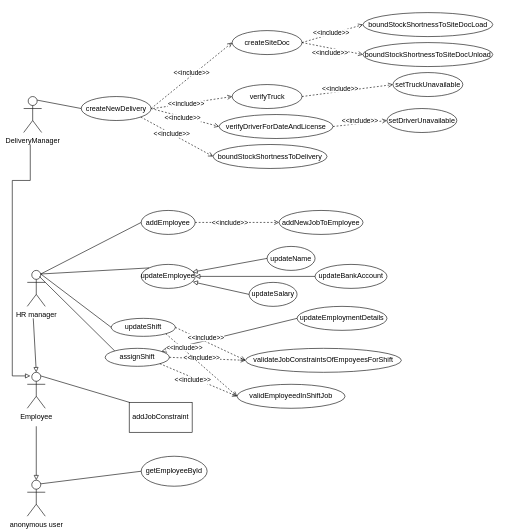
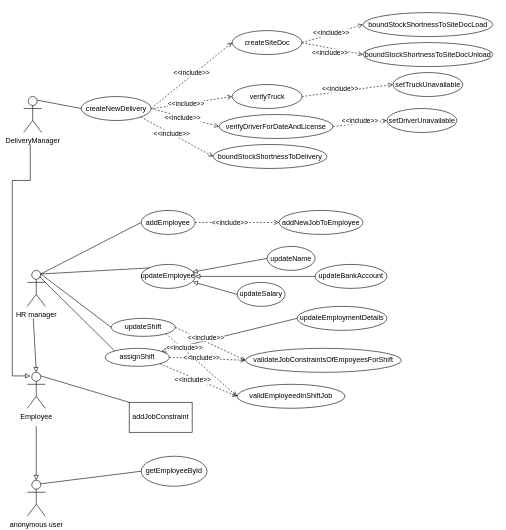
(273, 294) -> (261, 294)
